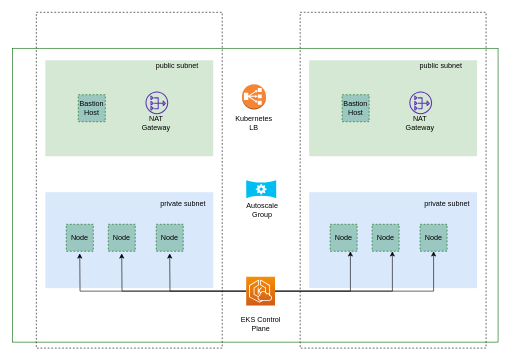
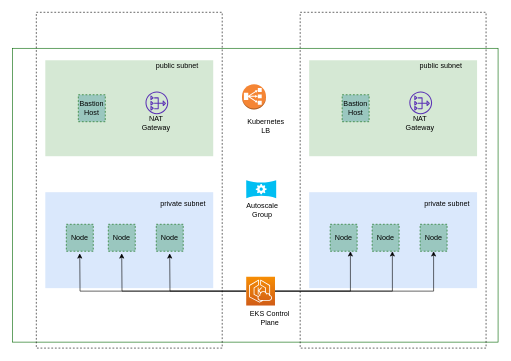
(254, 123) -> (266, 126)
(261, 324) -> (270, 318)
